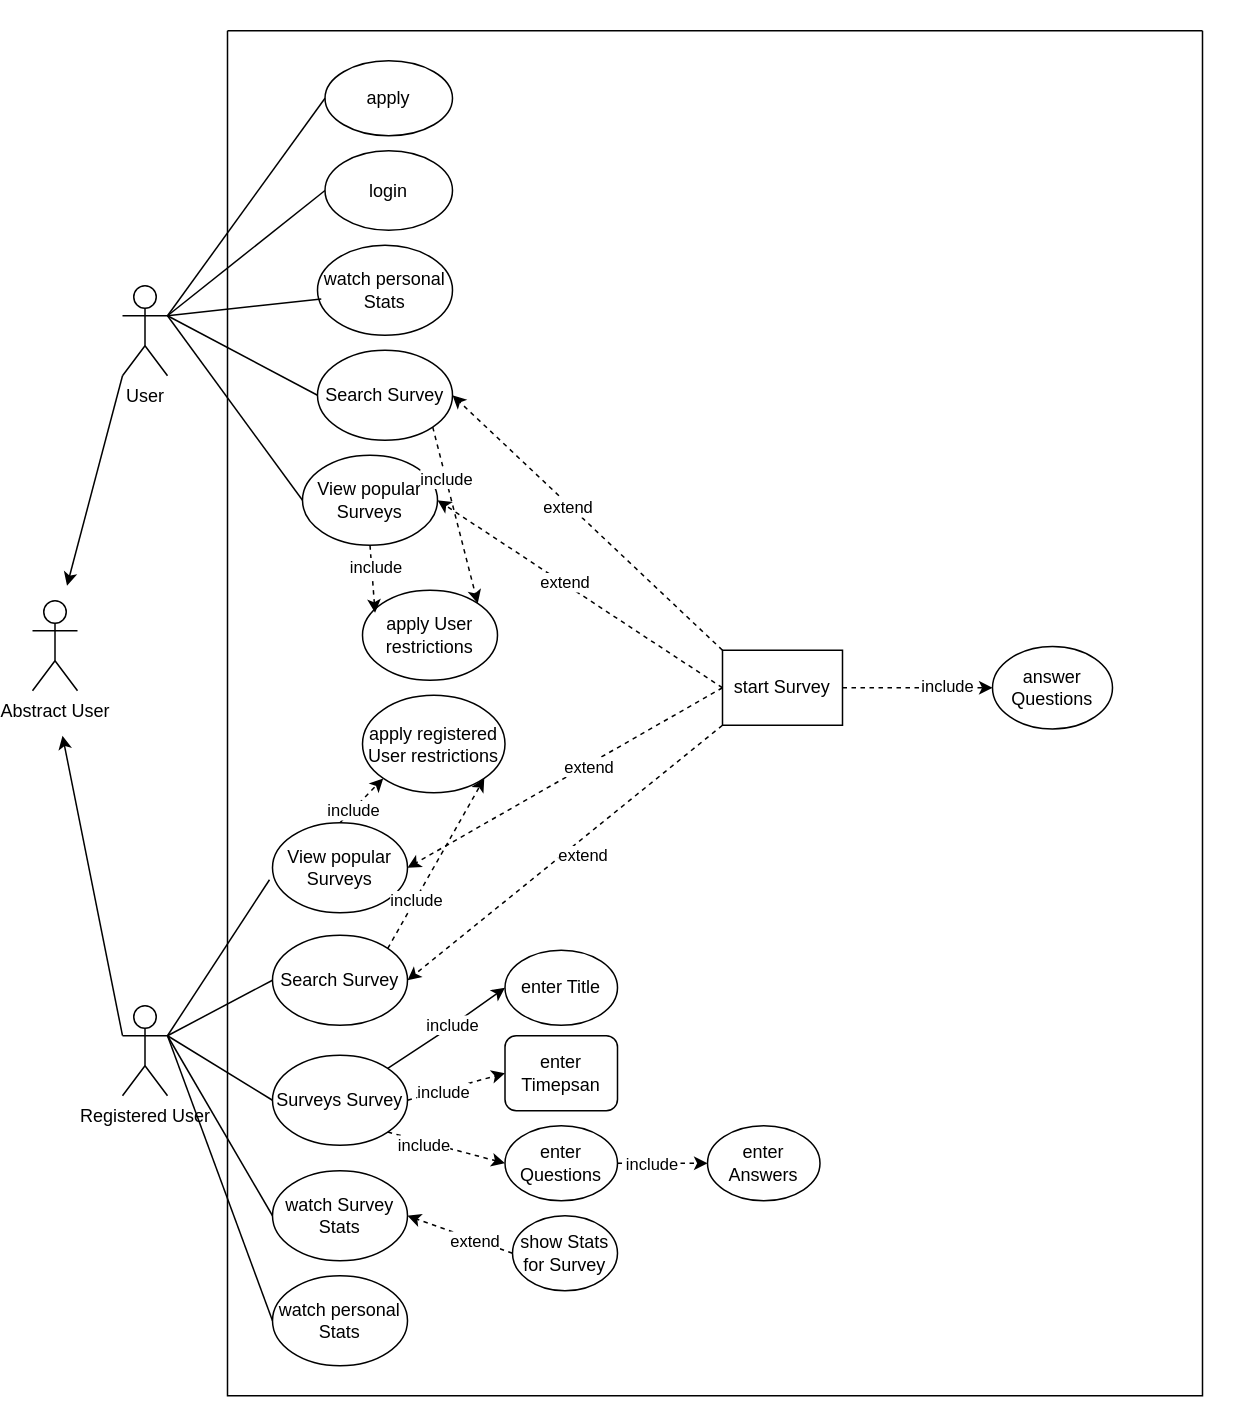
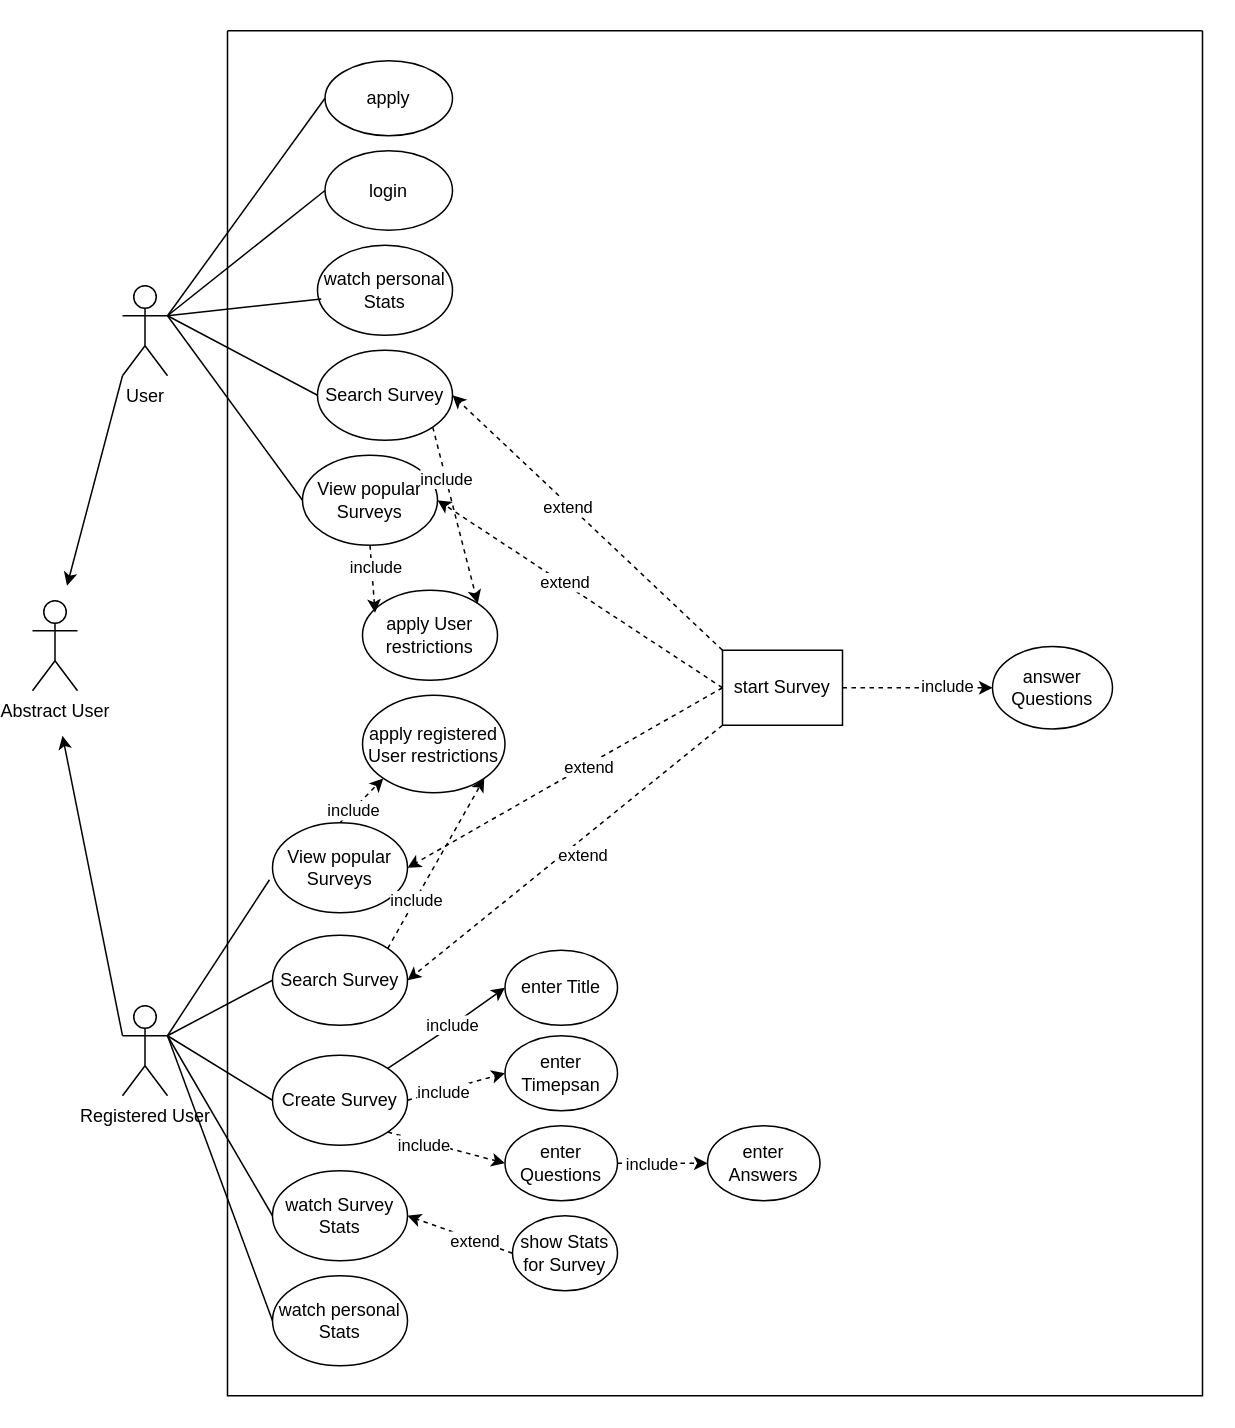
(561, 1073) -> (561, 1073)
(340, 1100) -> (340, 1100)
